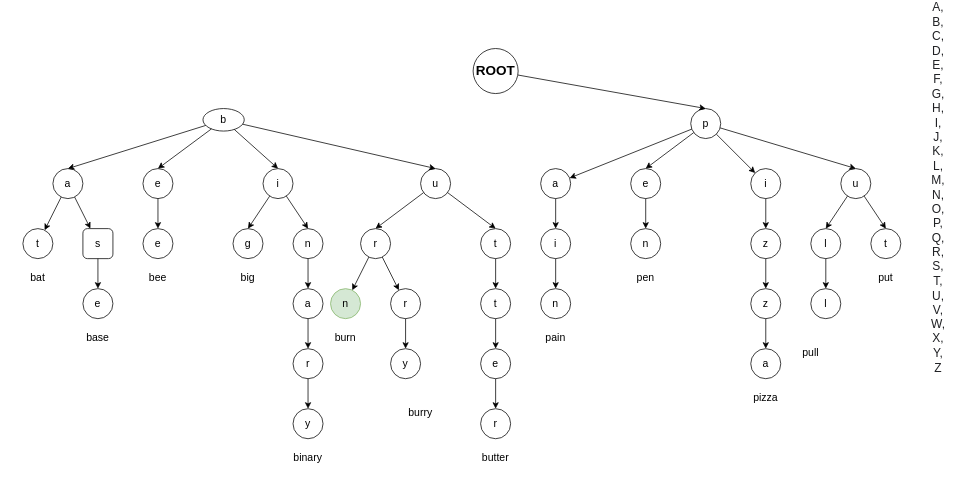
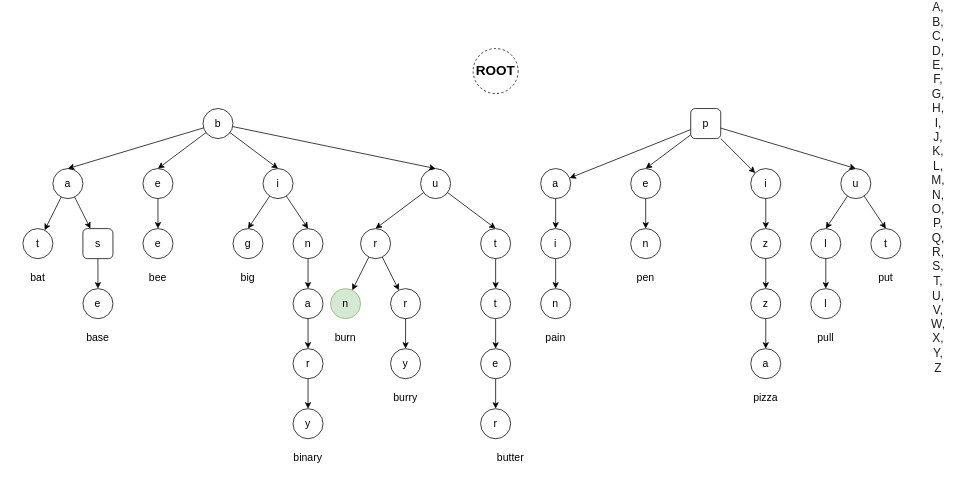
(495, 71) -> (495, 71)
(609, 91) -> none
(224, 120) -> (218, 123)
(705, 123) -> (705, 123)
(810, 352) -> (825, 337)
(420, 412) -> (405, 397)
(495, 457) -> (510, 457)
